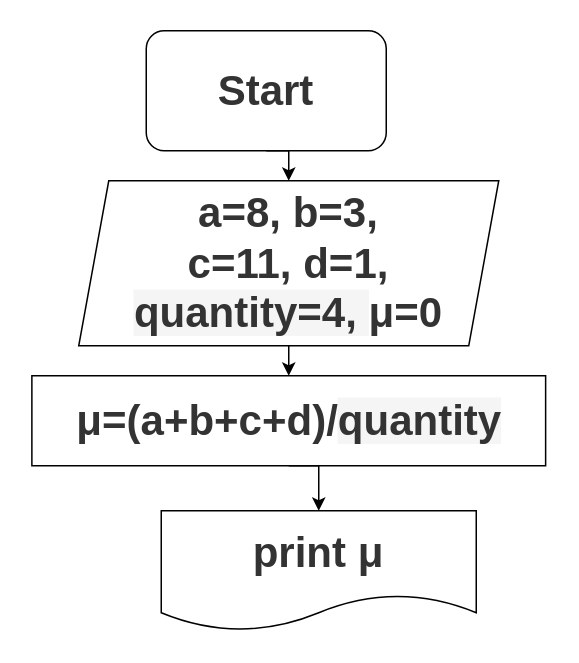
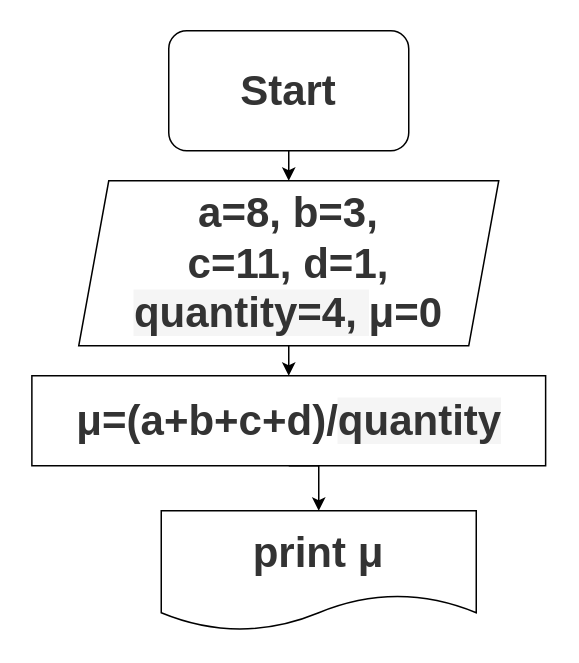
(266, 91) -> (289, 91)
